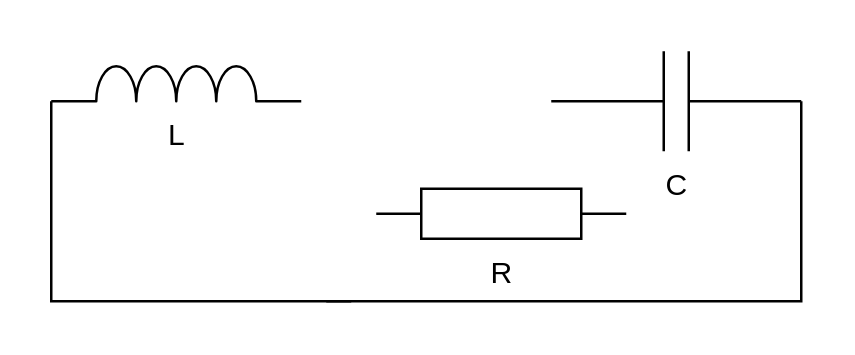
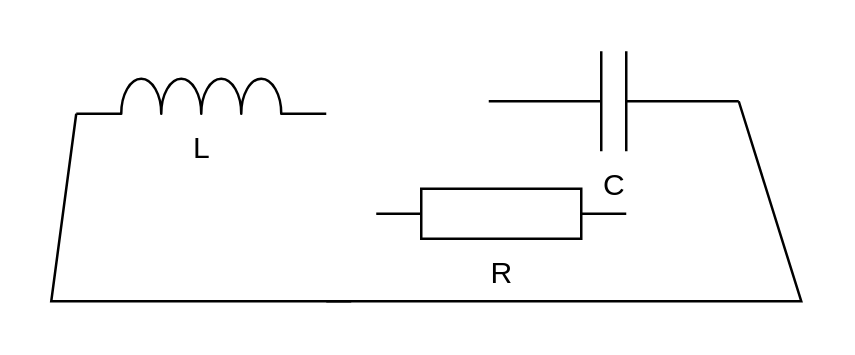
(176, 84) -> (201, 96)
(676, 101) -> (614, 101)
